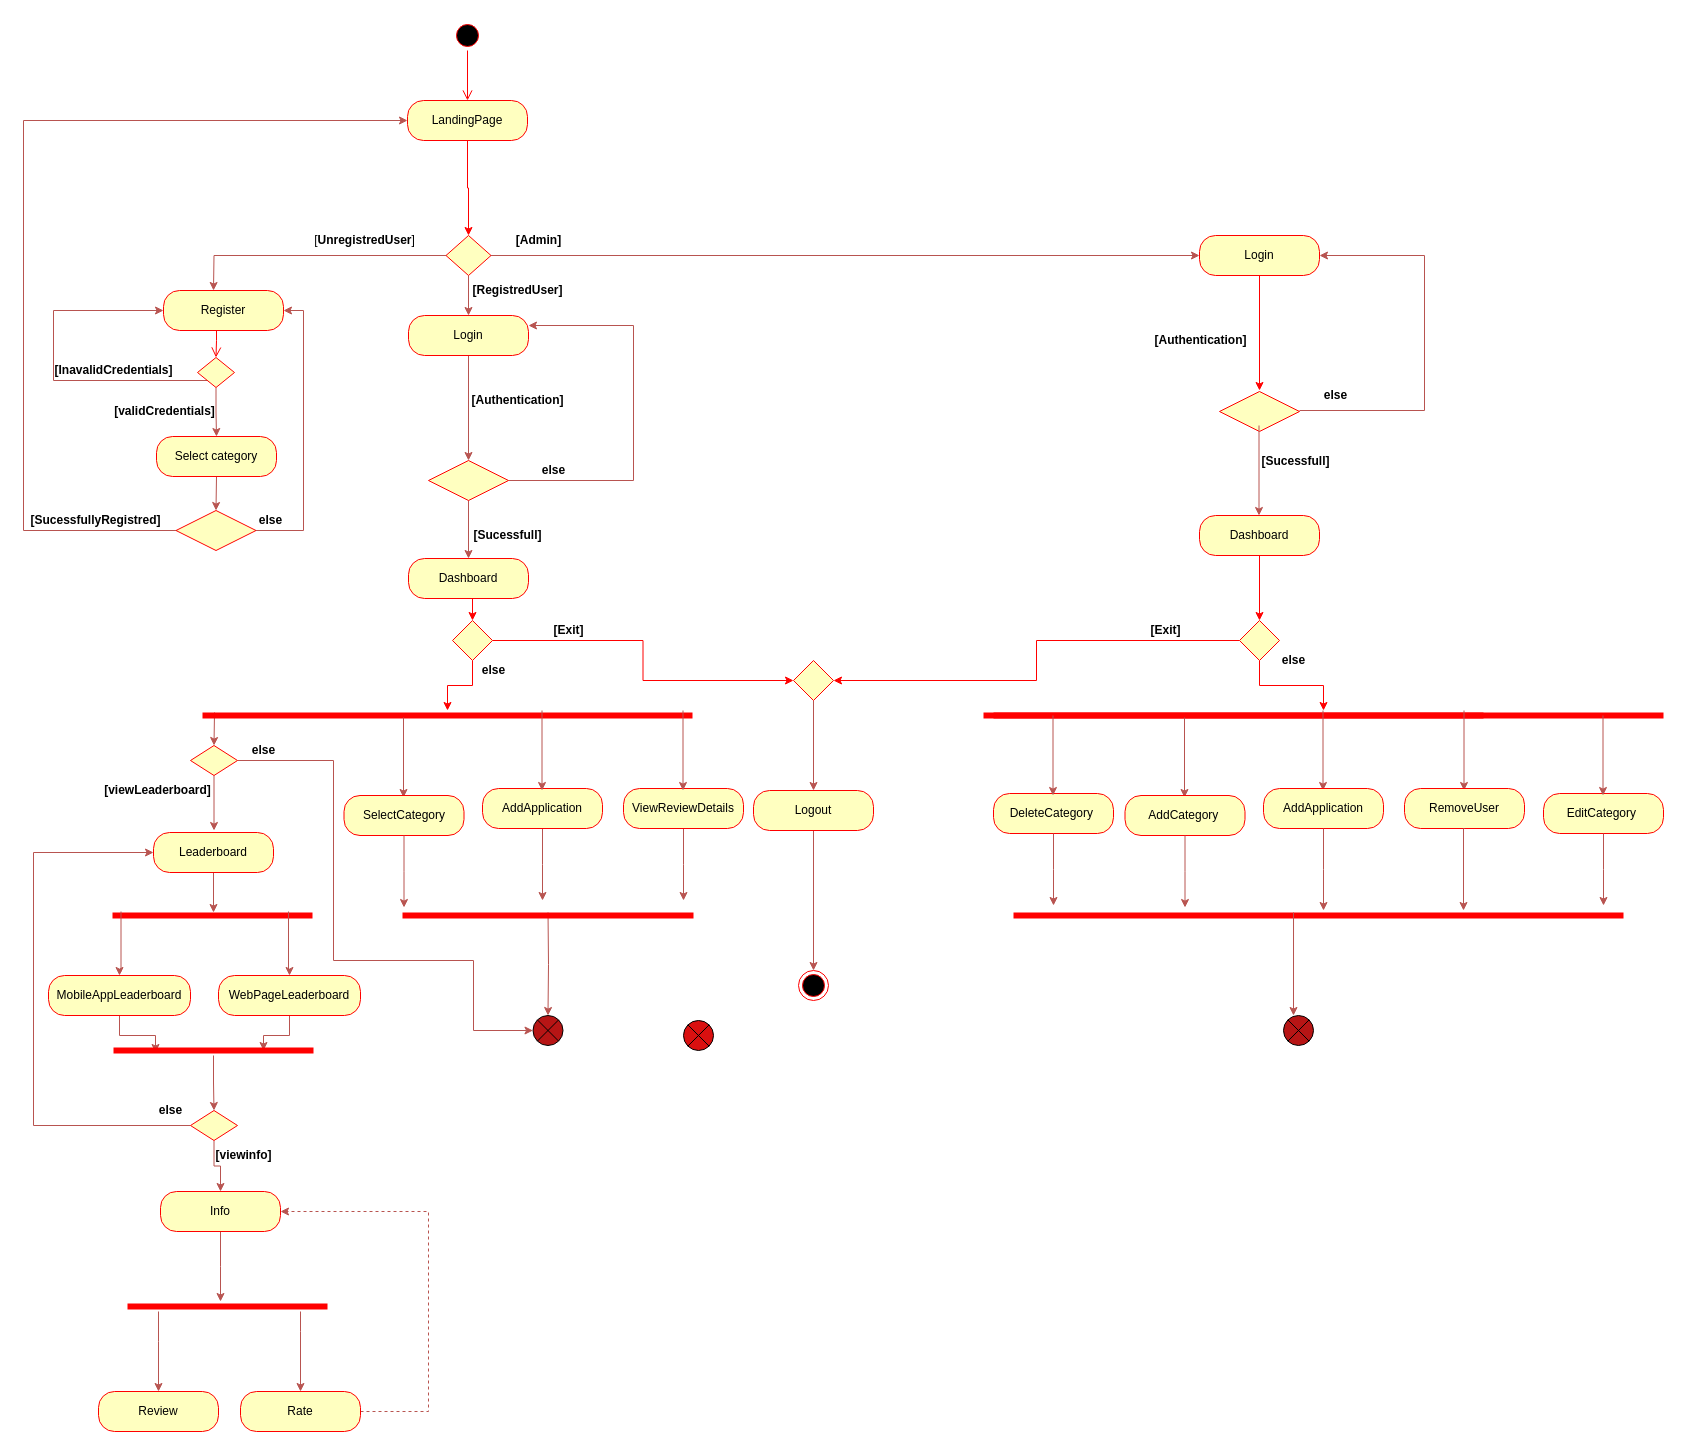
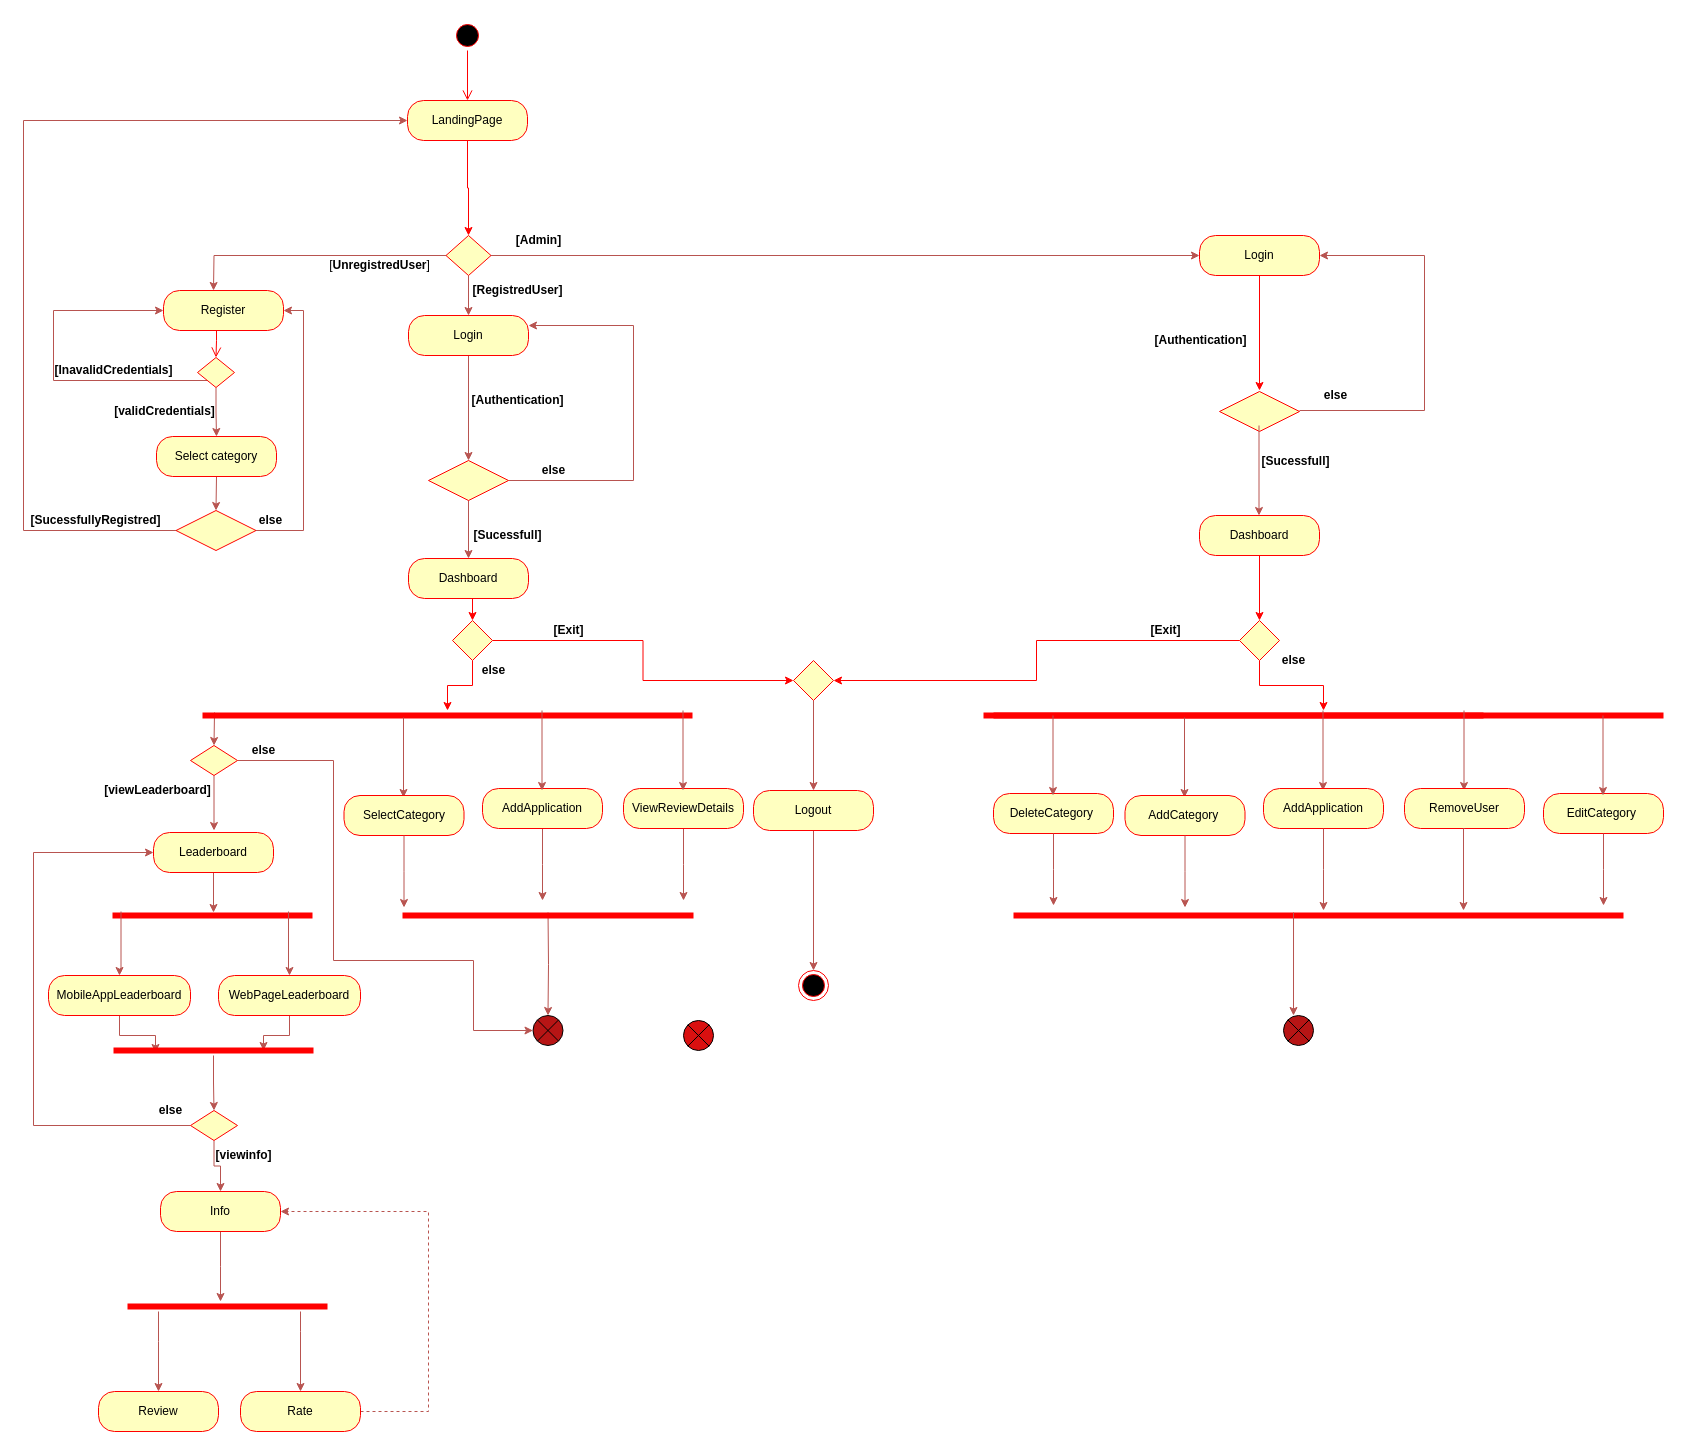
(365, 241) -> (380, 266)
